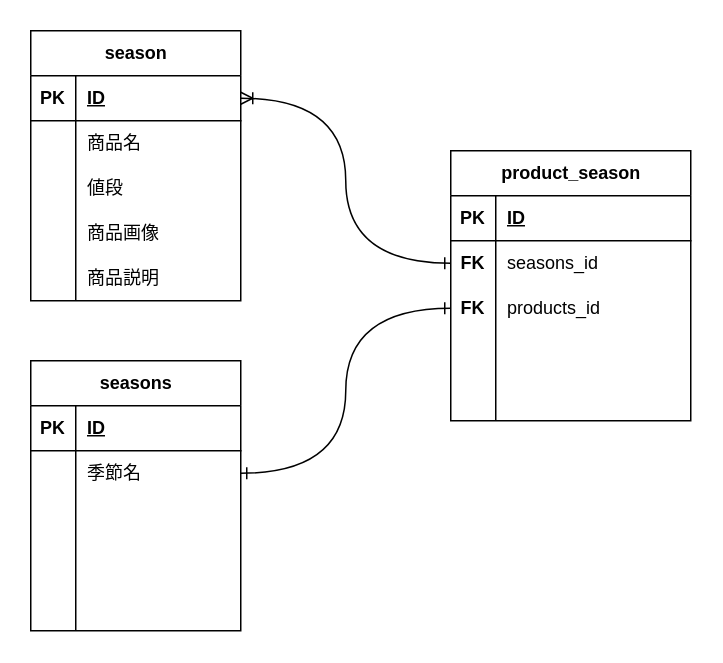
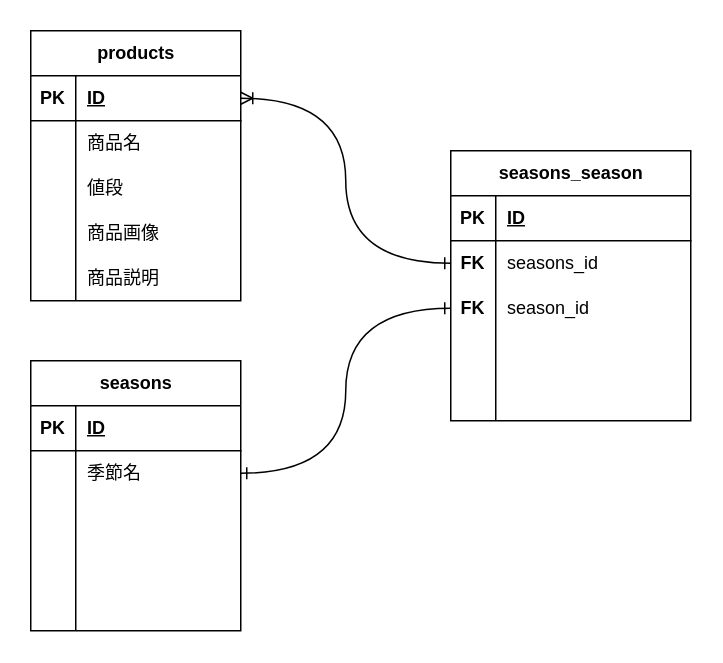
(137, 53) -> (137, 53)
(572, 173) -> (572, 173)
(561, 308) -> (551, 308)
